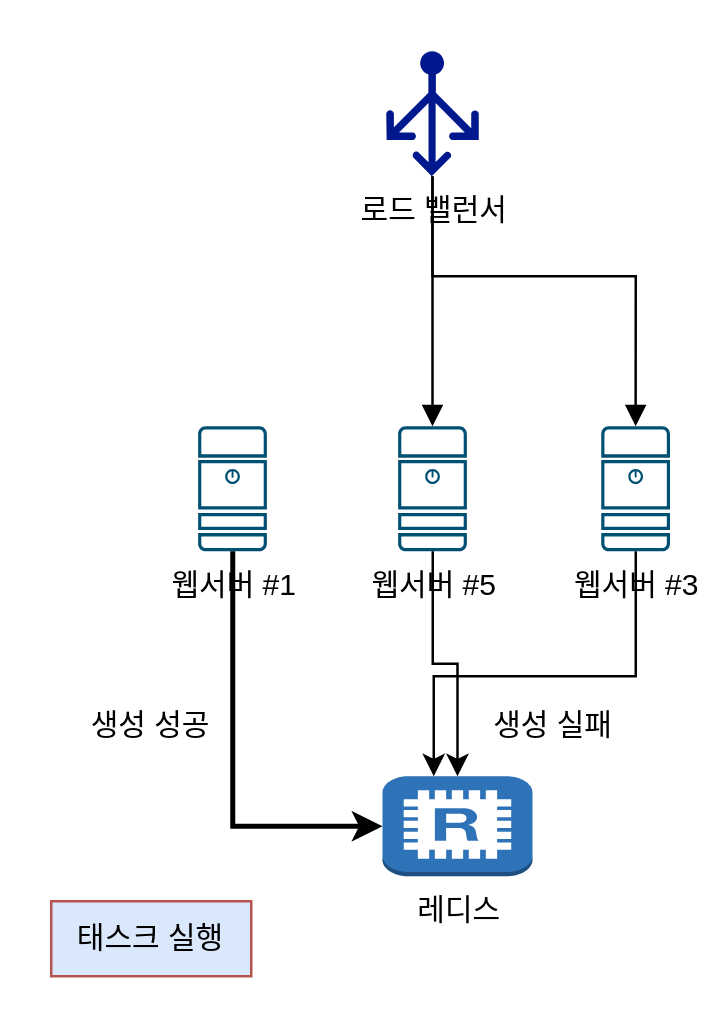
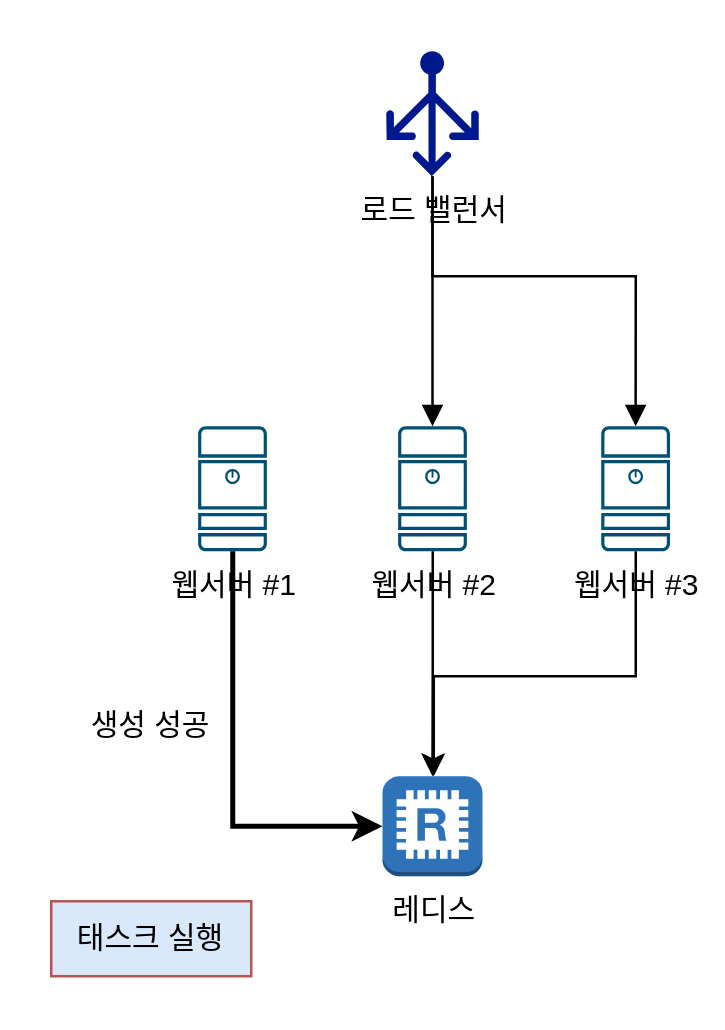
(435, 587) -> (435, 587)
(554, 726) -> none
(458, 826) -> (433, 826)
